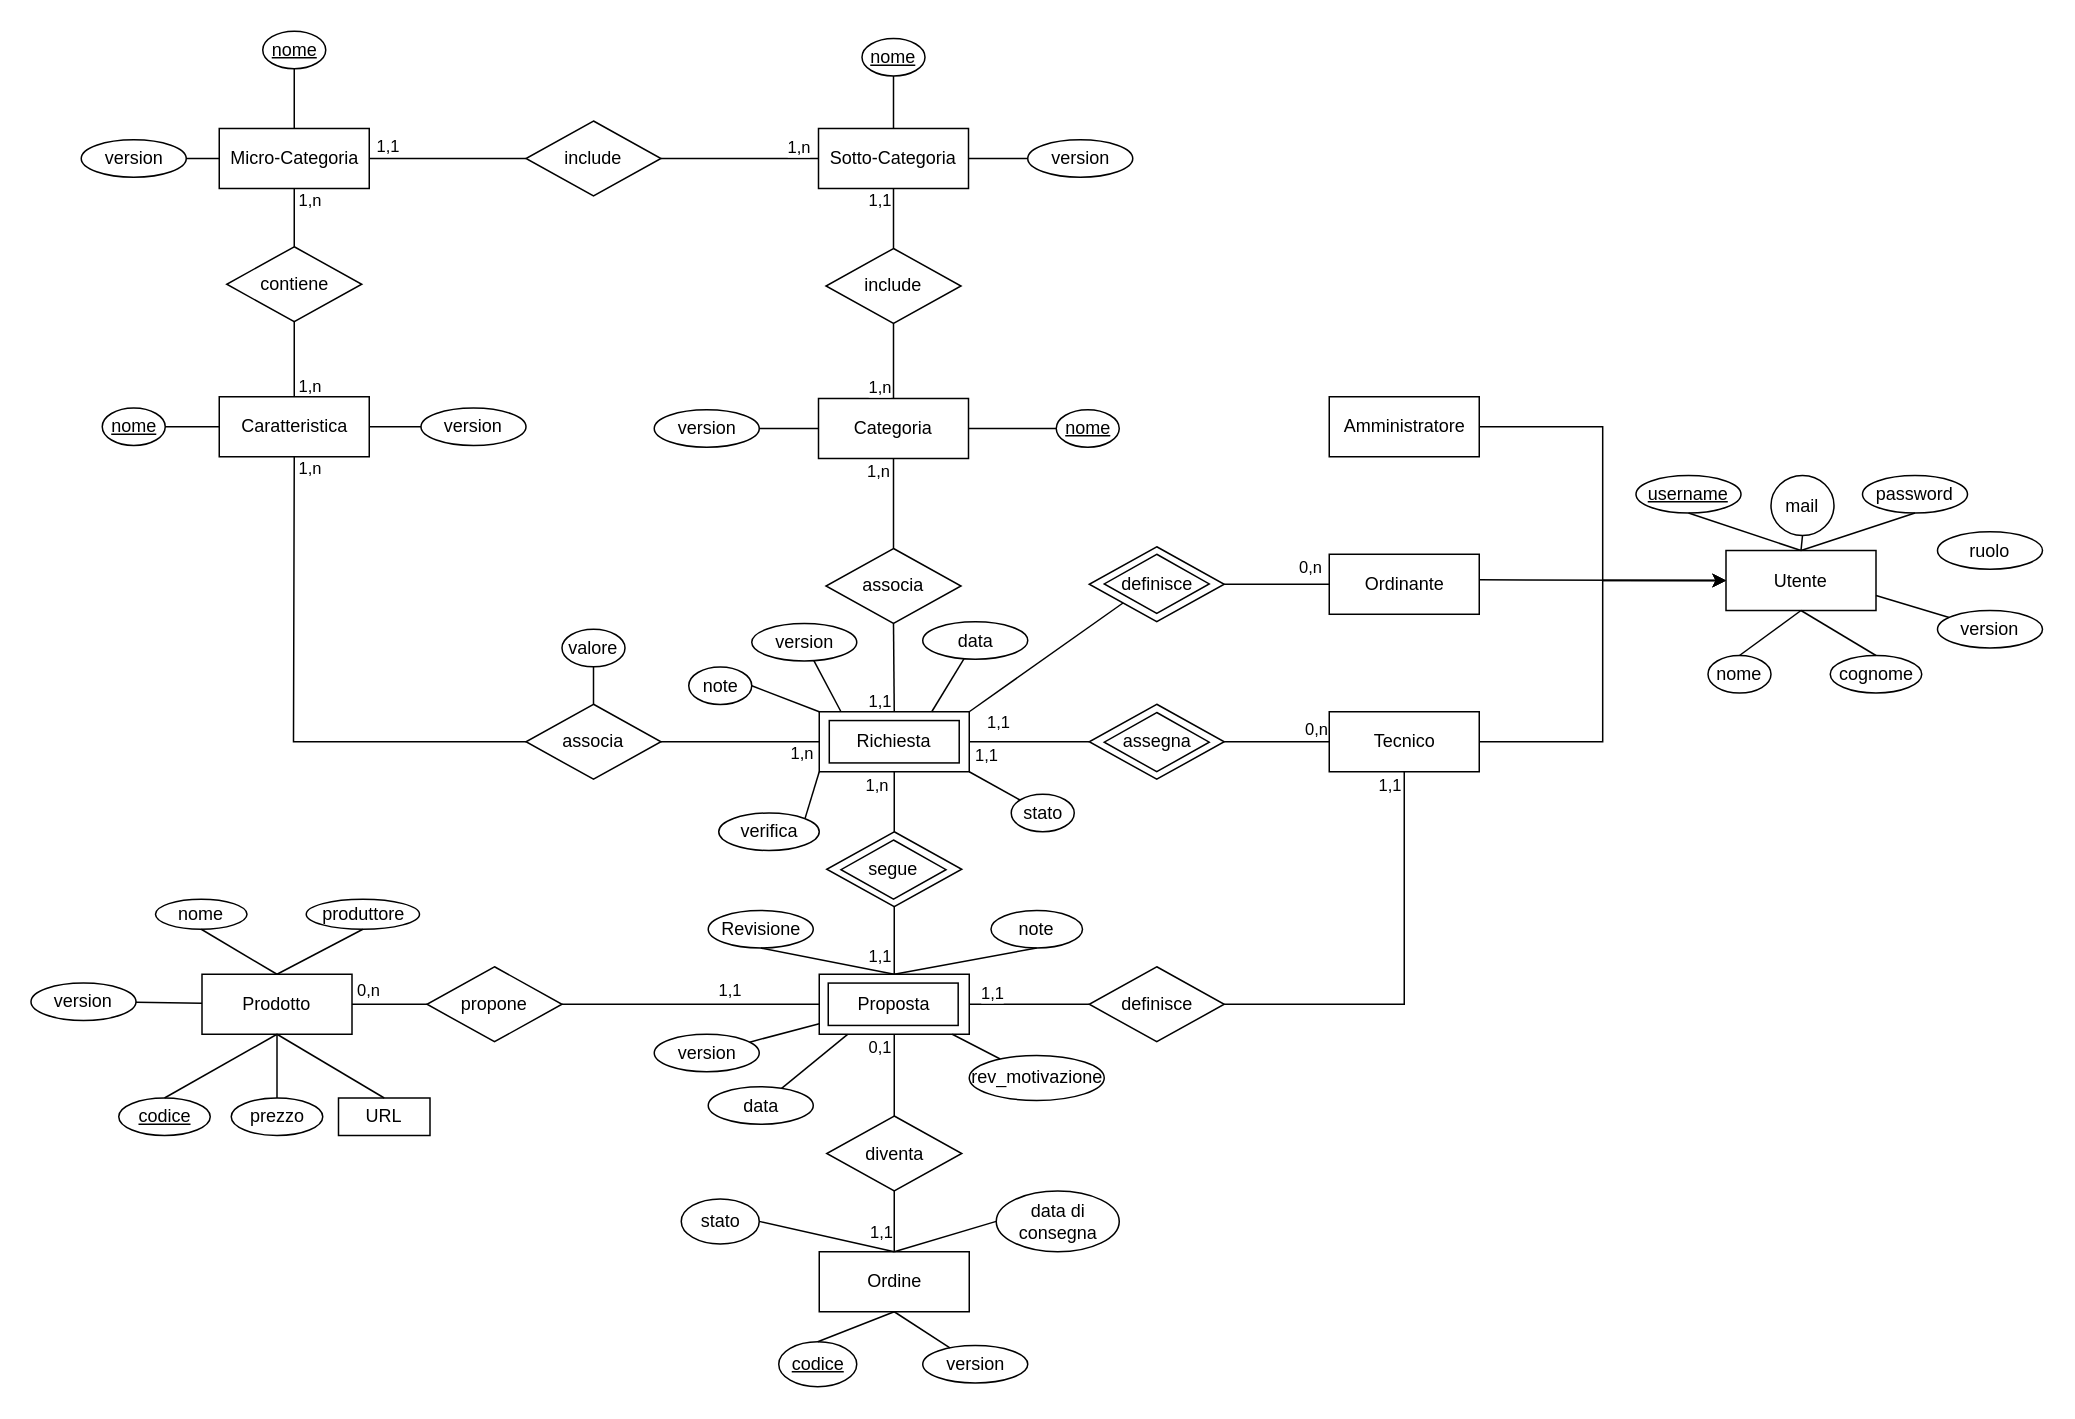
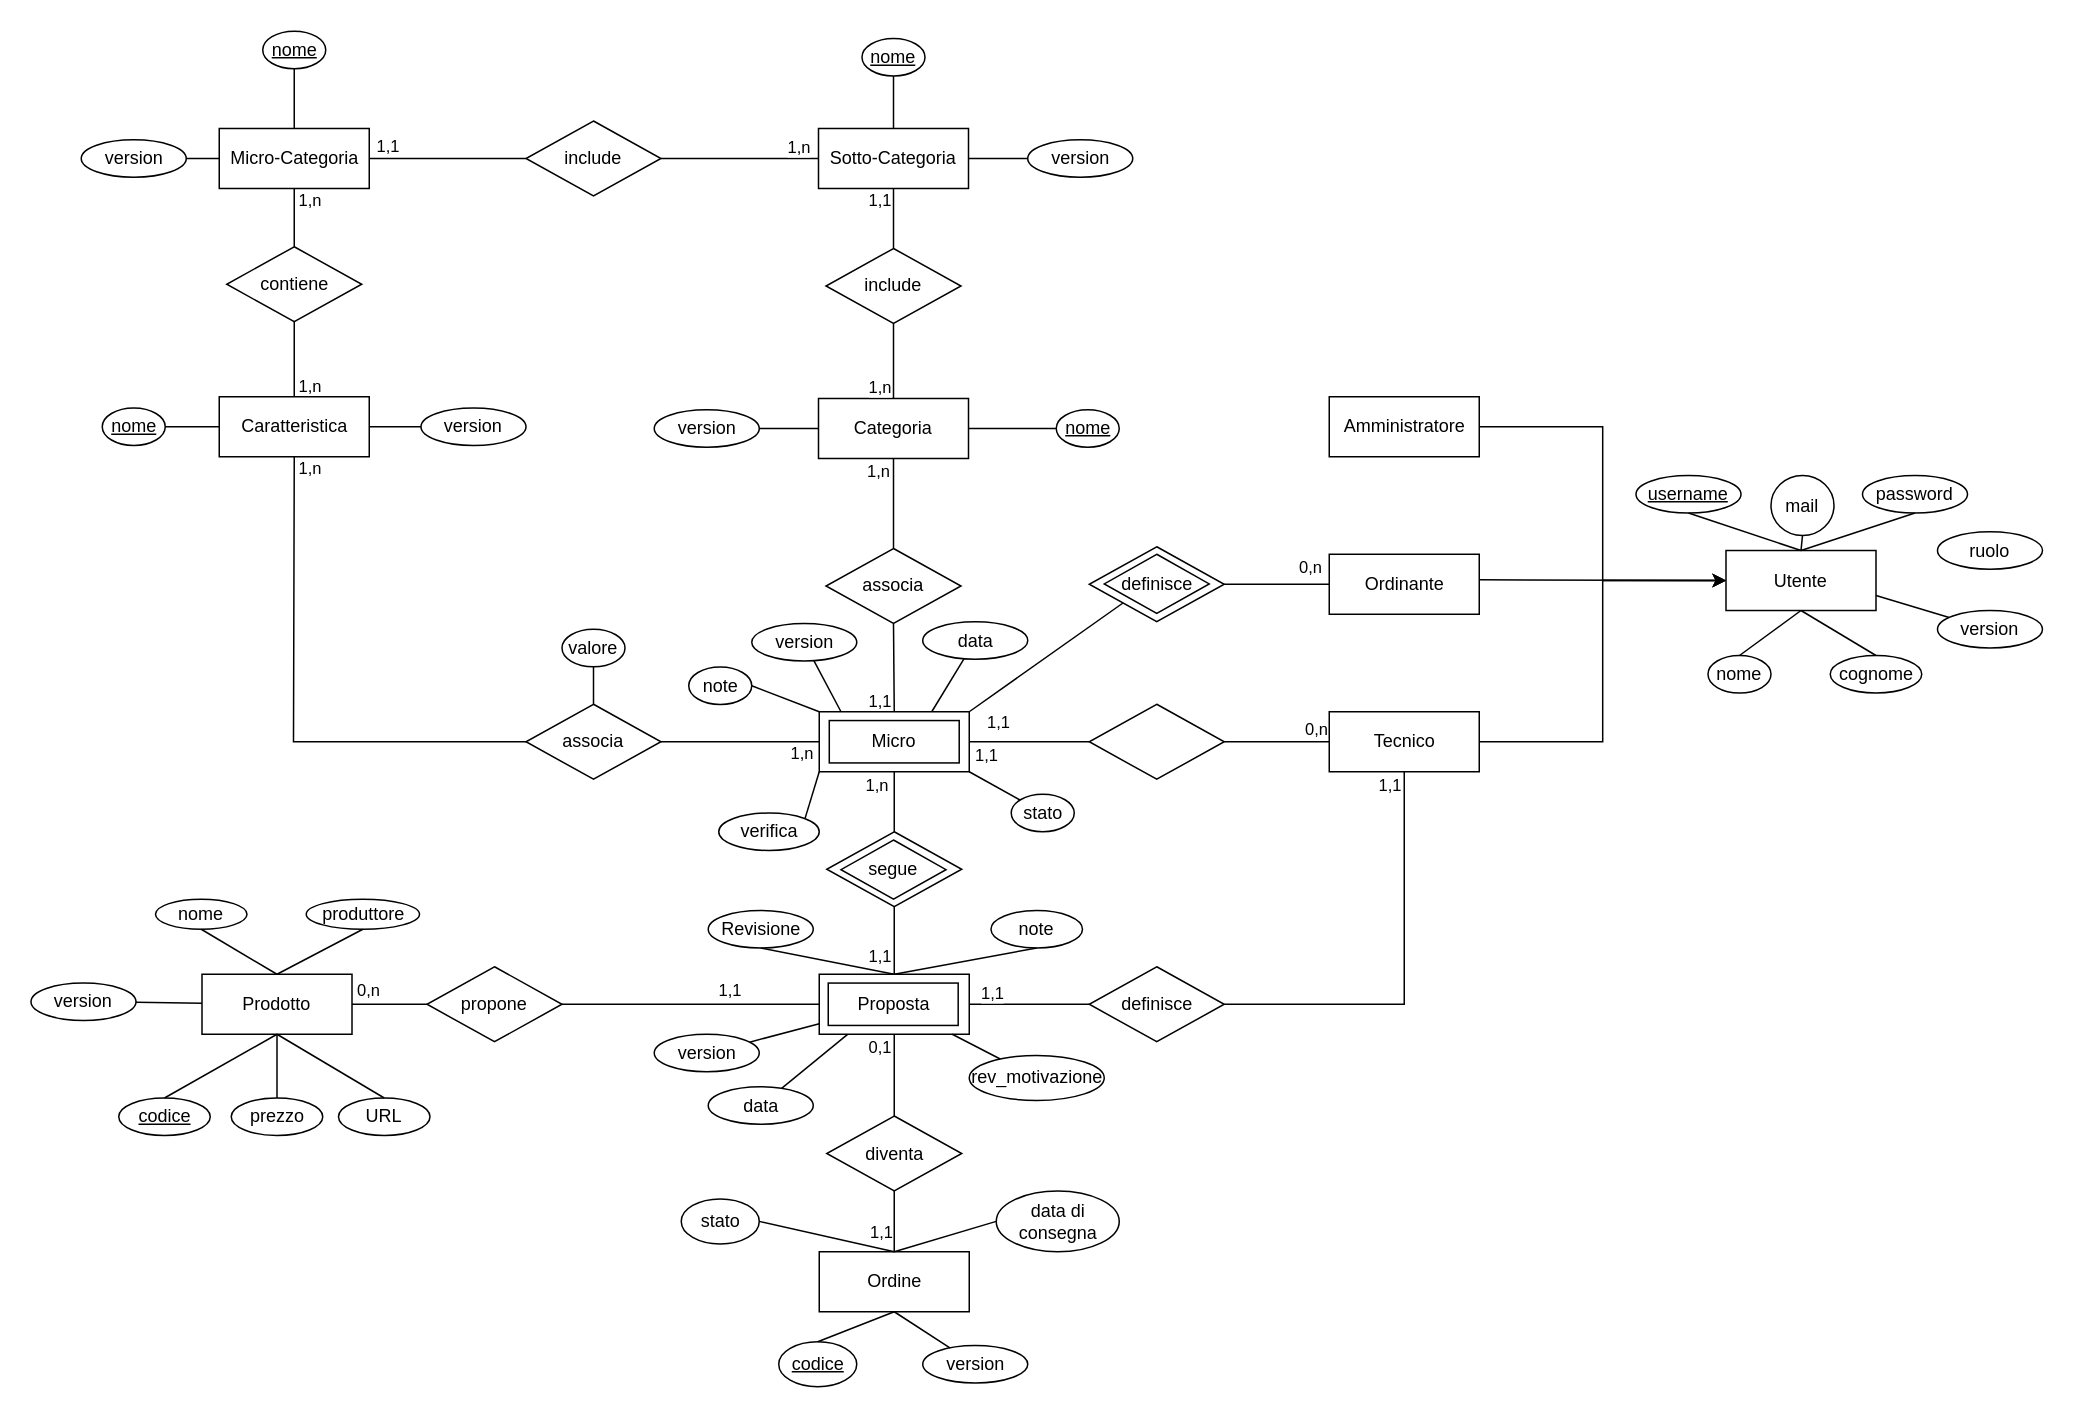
(894, 742) -> (894, 742)
(1157, 742) -> none
(384, 1117) -> (384, 1117)
